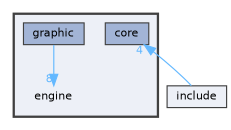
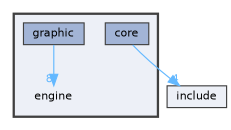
(173, 68) -> (151, 62)
